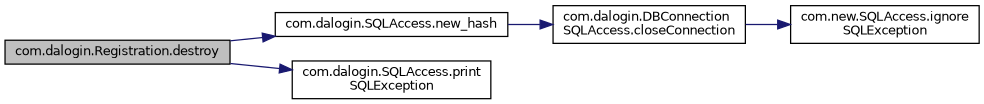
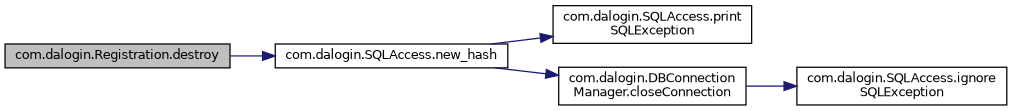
(649, 25) -> (652, 86)
(885, 25) -> (902, 86)
(255, 66) -> (516, 41)
